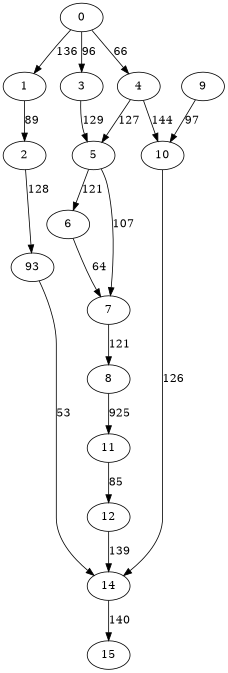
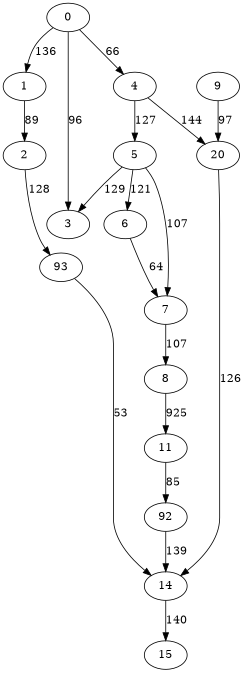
(81, 118) -> (102, 186)
(163, 155) -> (218, 155)
(120, 345) -> (177, 345)
(109, 517) -> (166, 517)
